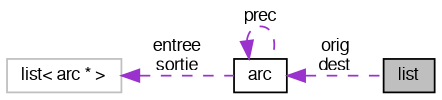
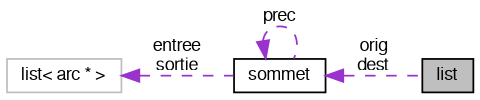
(260, 76) -> (280, 76)
